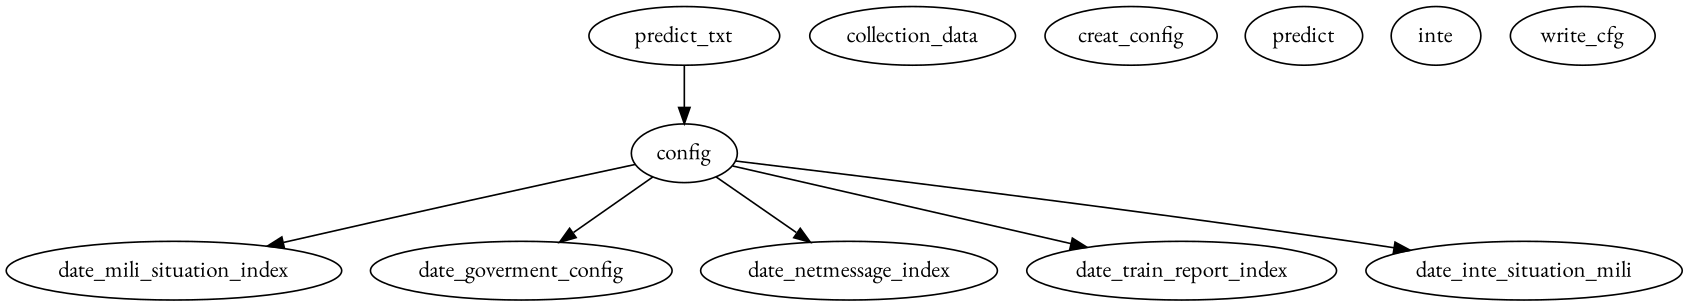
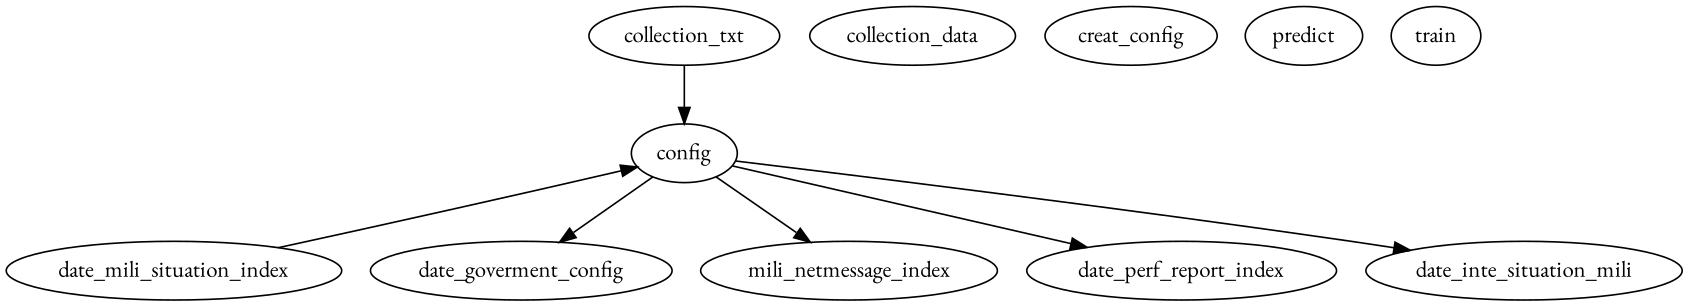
(684, 36) -> (684, 36)
(1436, 36) -> (1436, 36)
(1583, 36) -> none
(459, 203) -> (450, 210)
(849, 271) -> (849, 271)
(1182, 271) -> (1182, 271)
